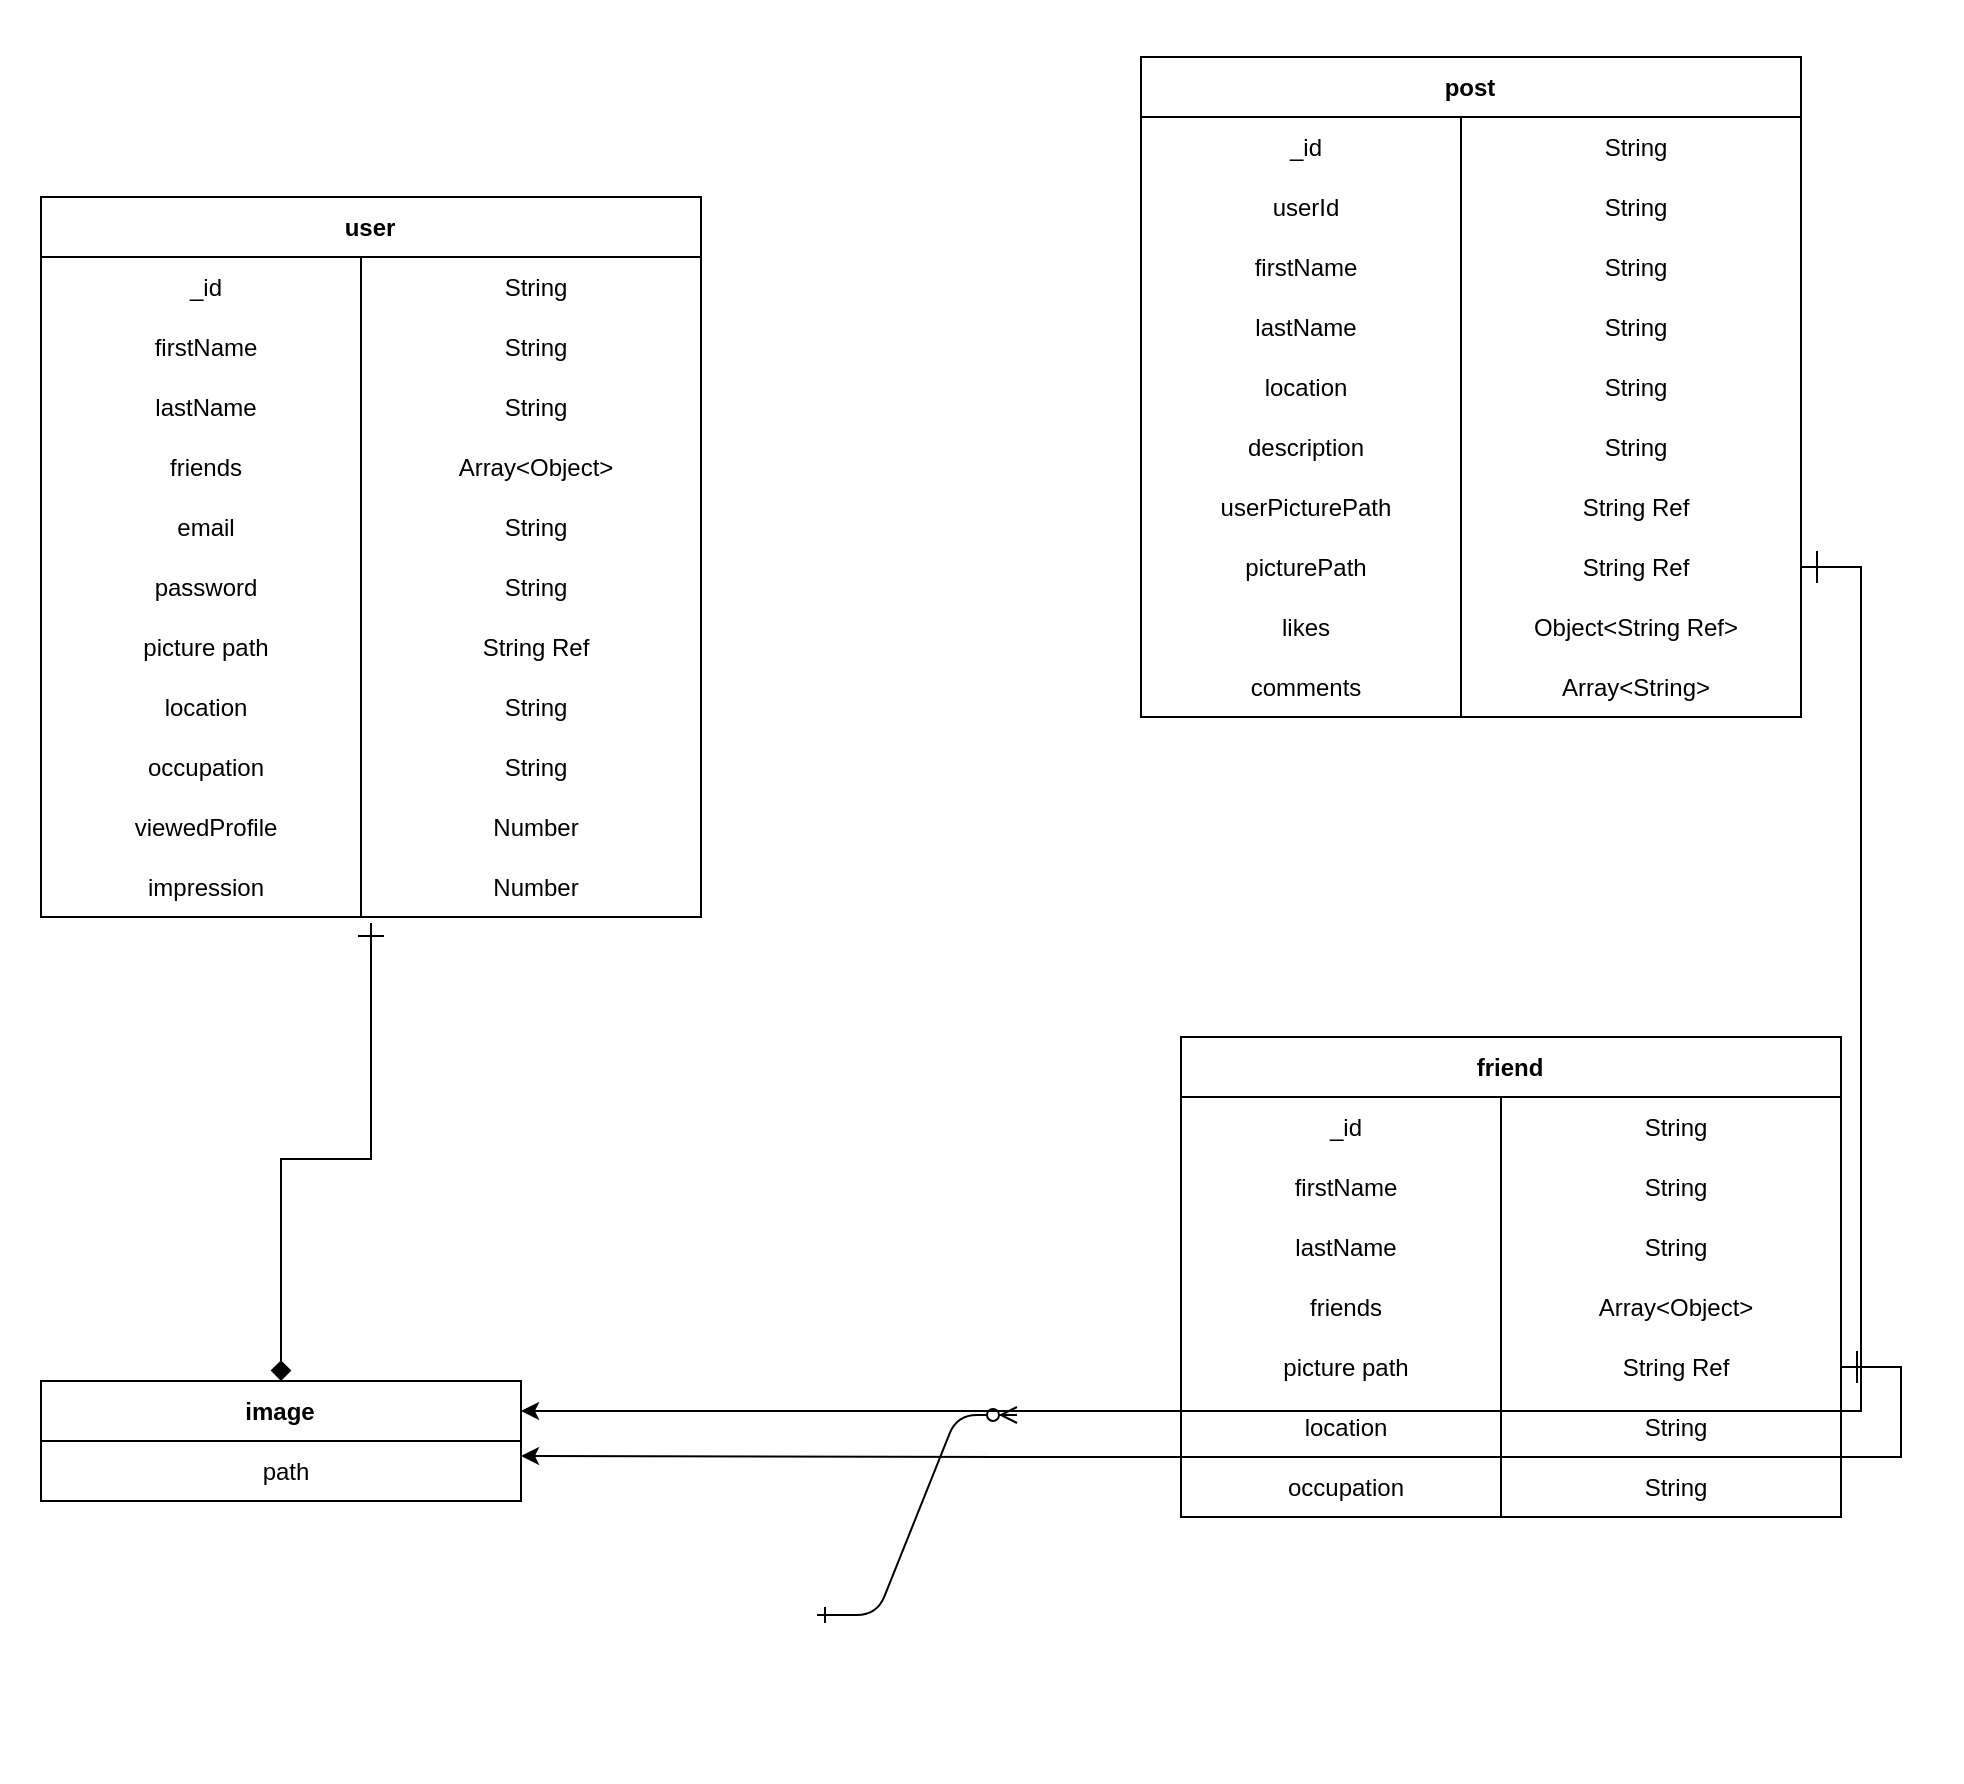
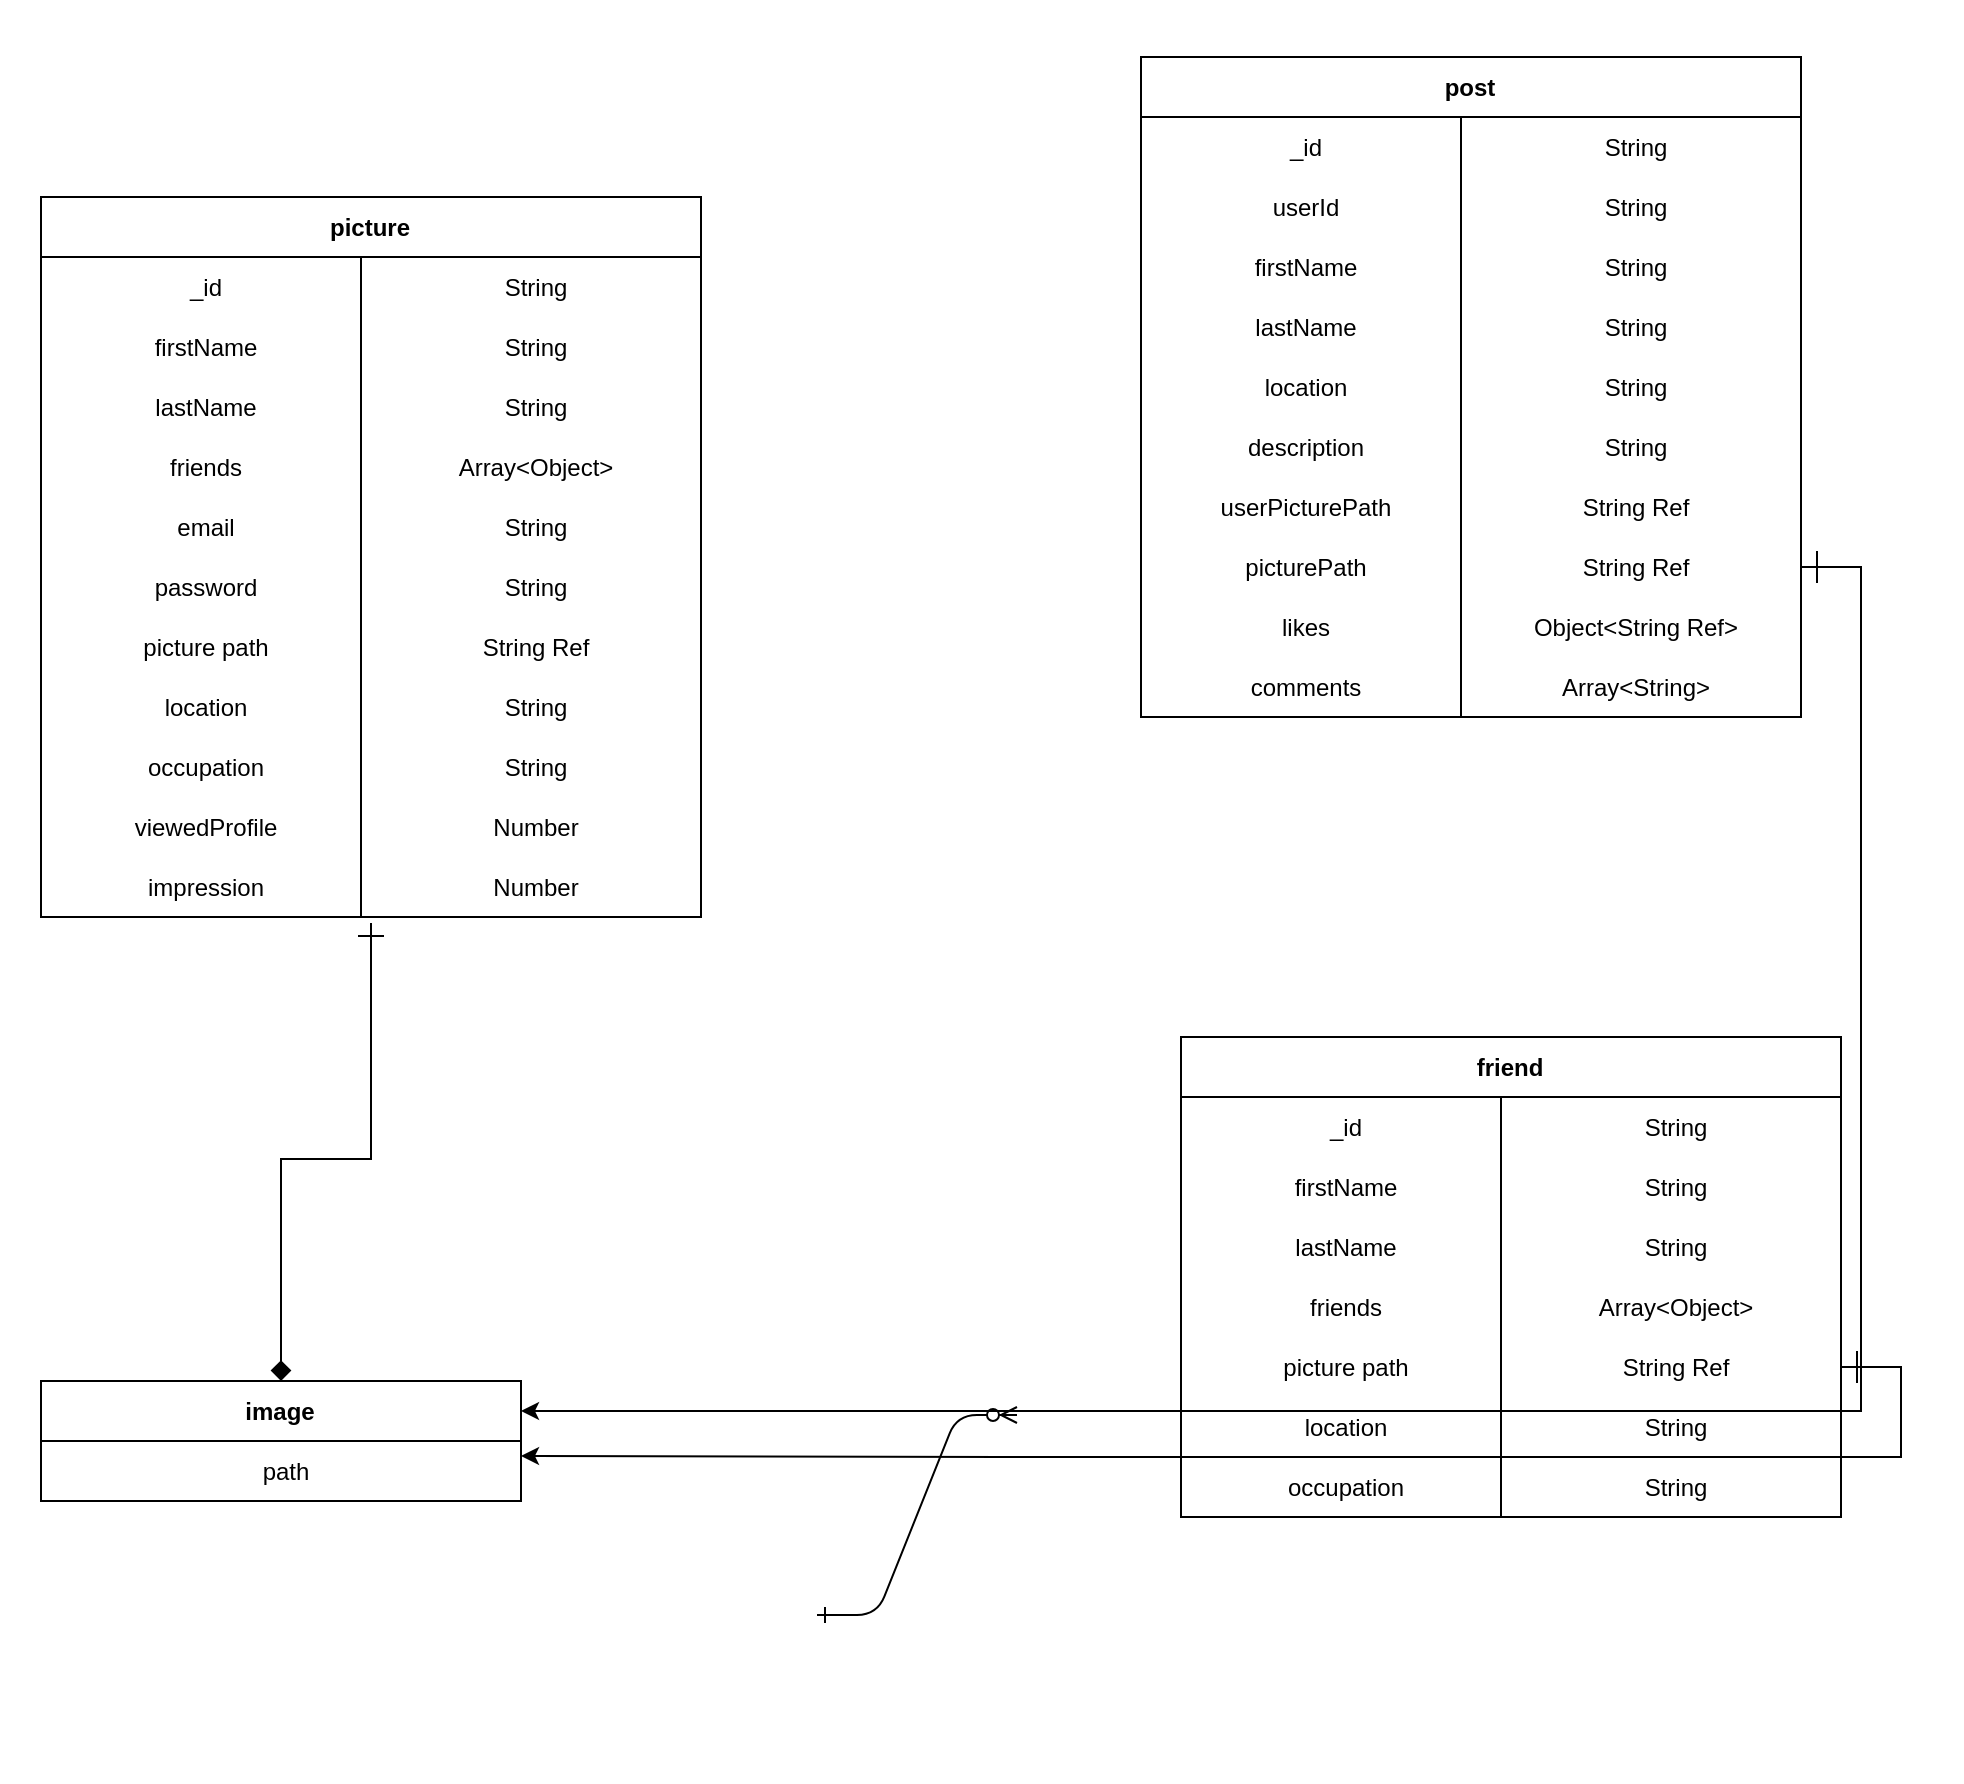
(370, 228) -> (370, 228)
